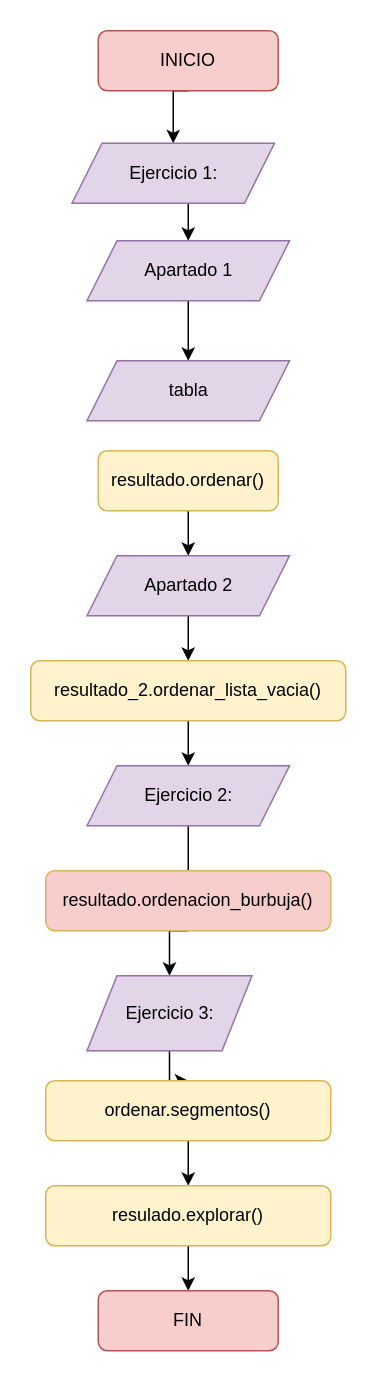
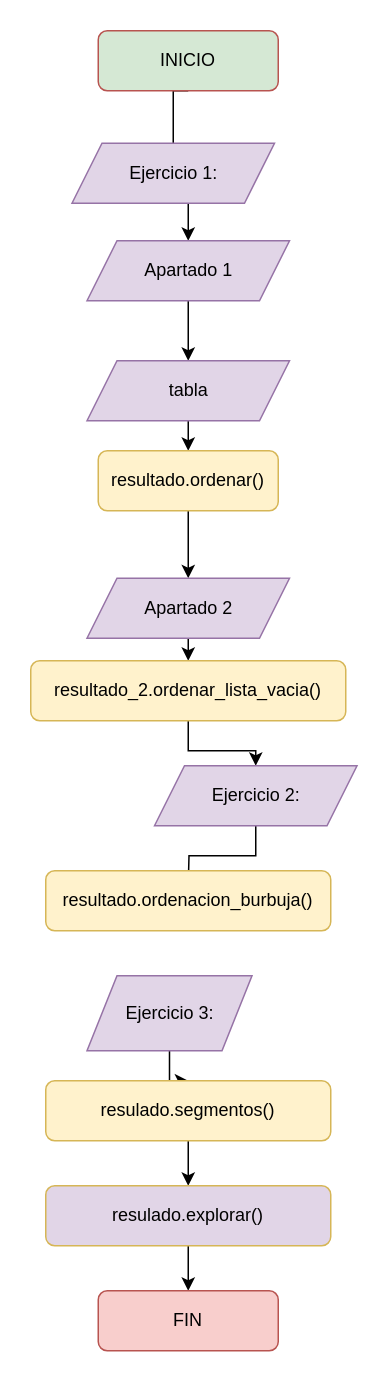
(188, 61) -> (188, 61)
(173, 132) -> (173, 136)
none -> (188, 431)
(188, 586) -> (188, 608)
(188, 796) -> (256, 796)
(188, 901) -> (188, 901)
(170, 948) -> none
(188, 1111) -> (188, 1111)
(188, 1216) -> (188, 1216)
